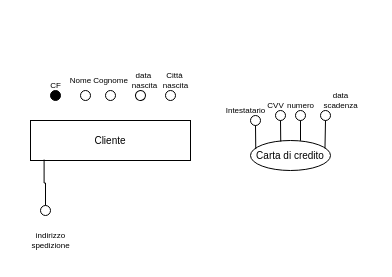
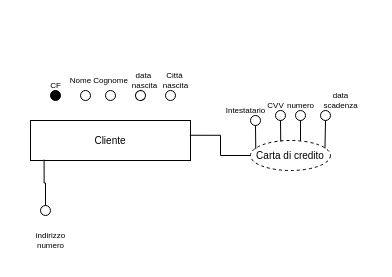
none -> (221, 145)
(291, 156) -> (291, 156)
(51, 241) -> (51, 241)
